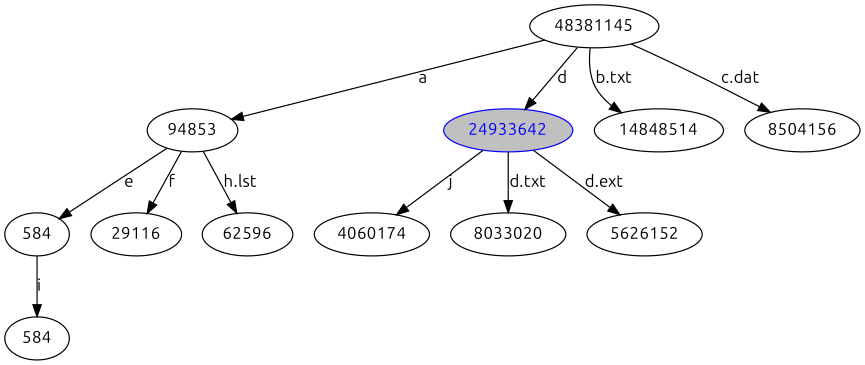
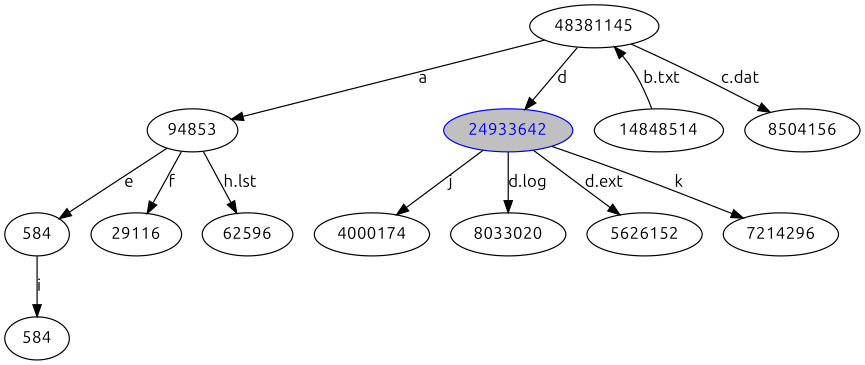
(593, 80) -> (639, 81)
(528, 182) -> (528, 182)
(372, 234) -> (372, 234)
none -> (781, 234)
